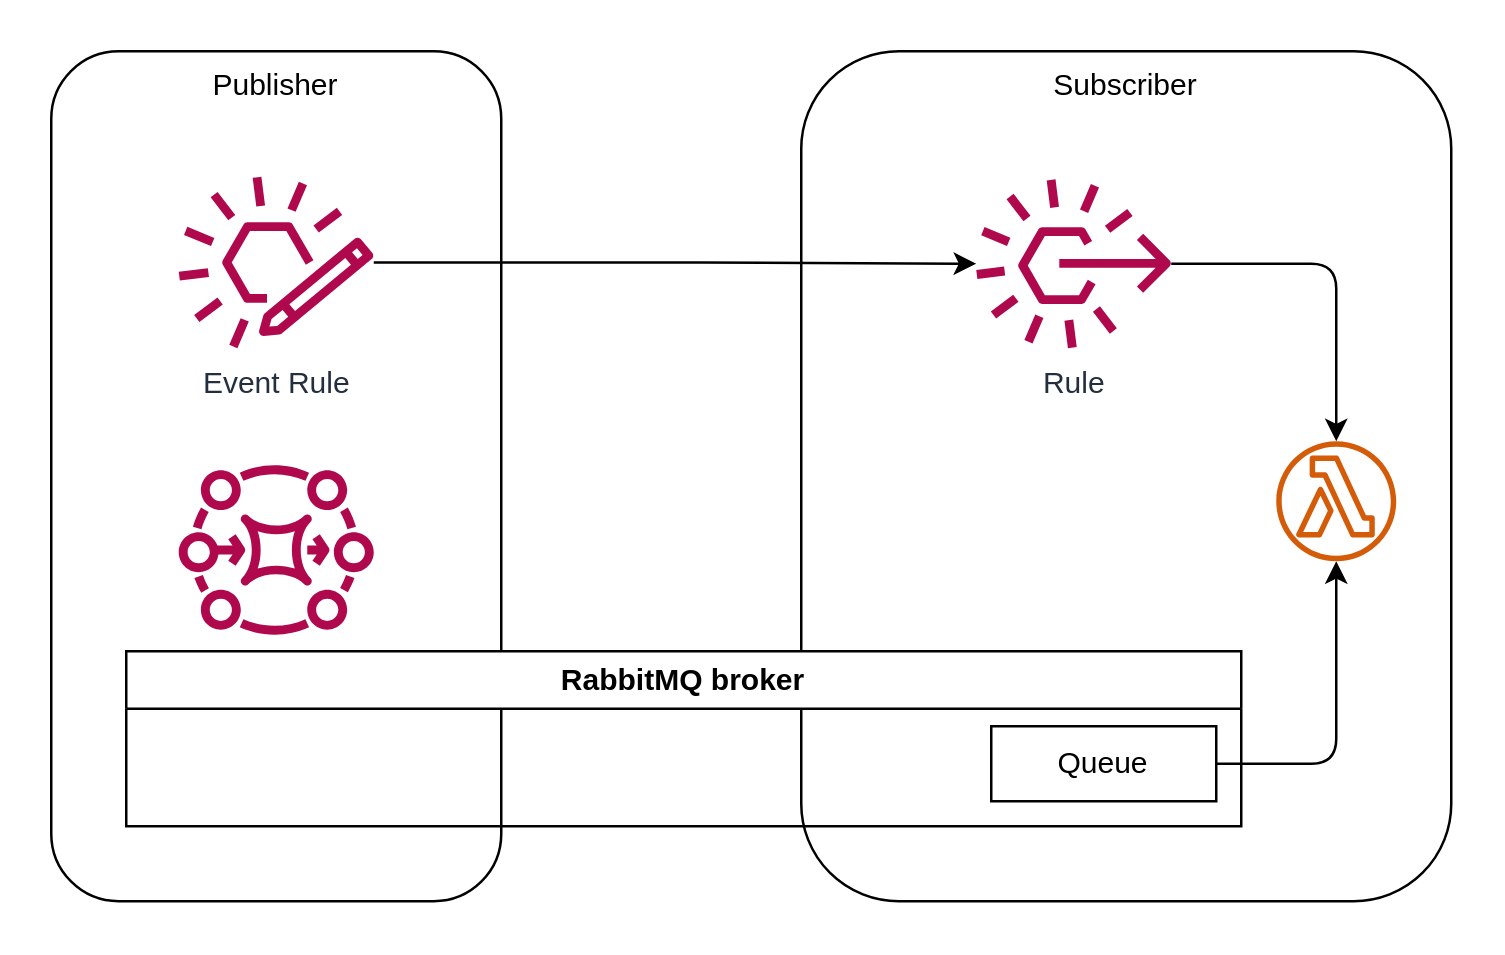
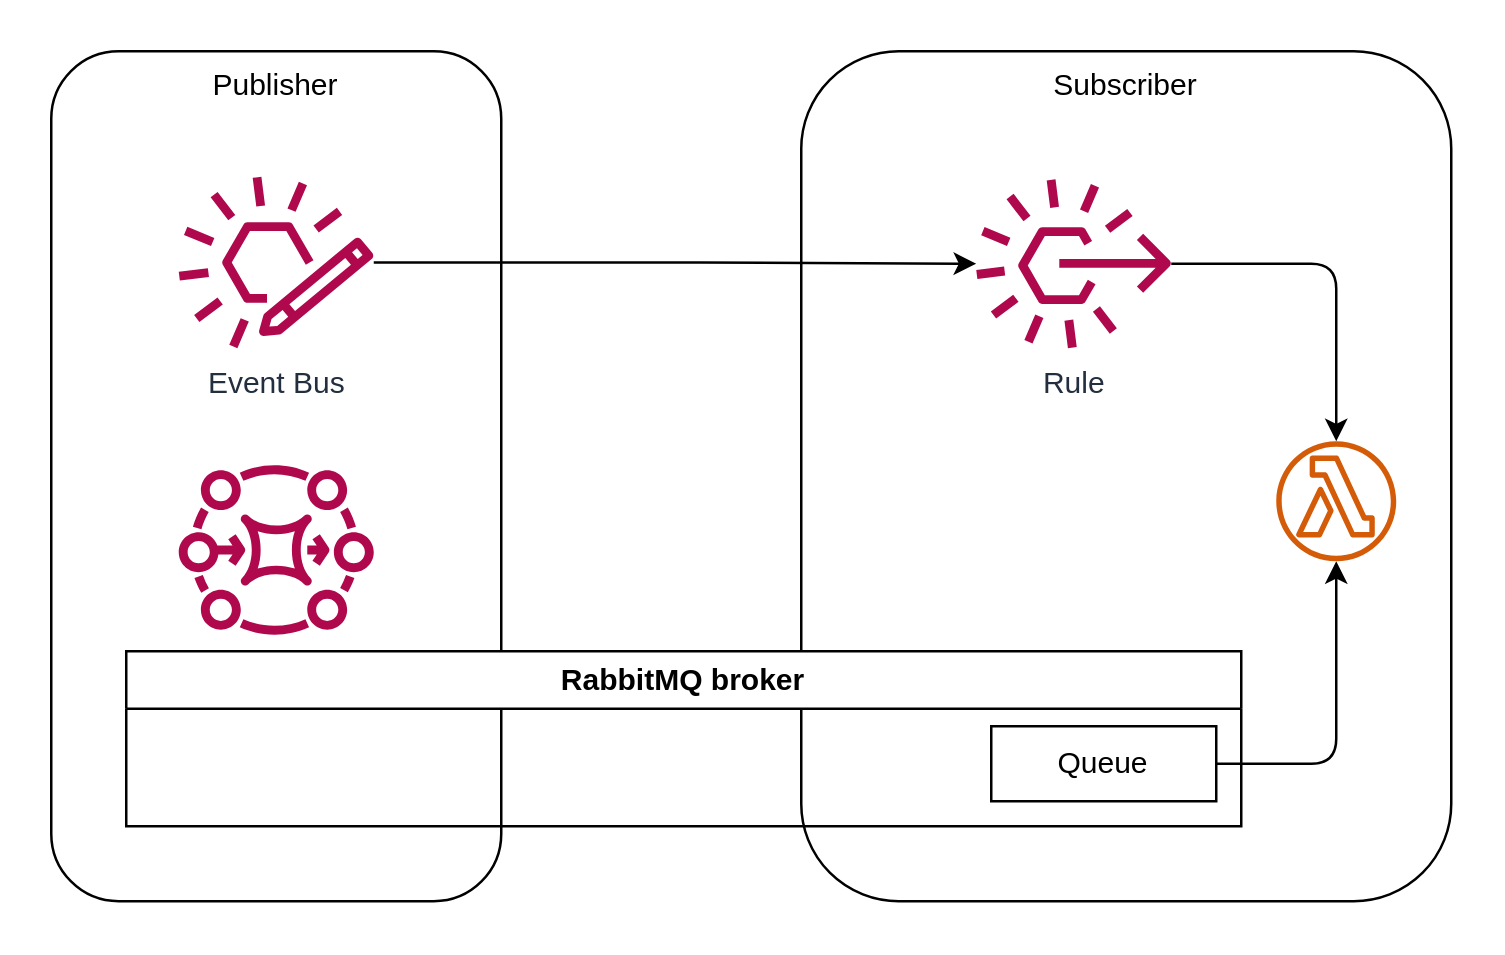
(278, 384) -> (278, 384)
